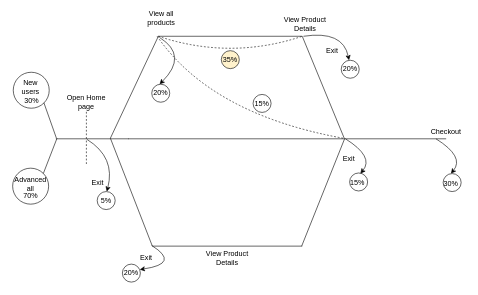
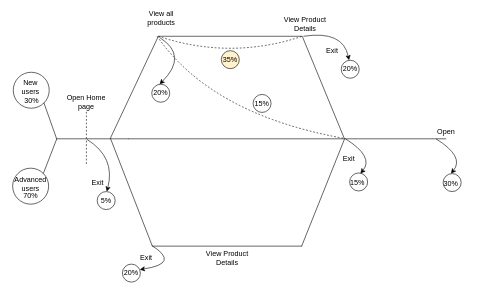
(446, 132) -> (446, 132)
(30, 185) -> (30, 185)
